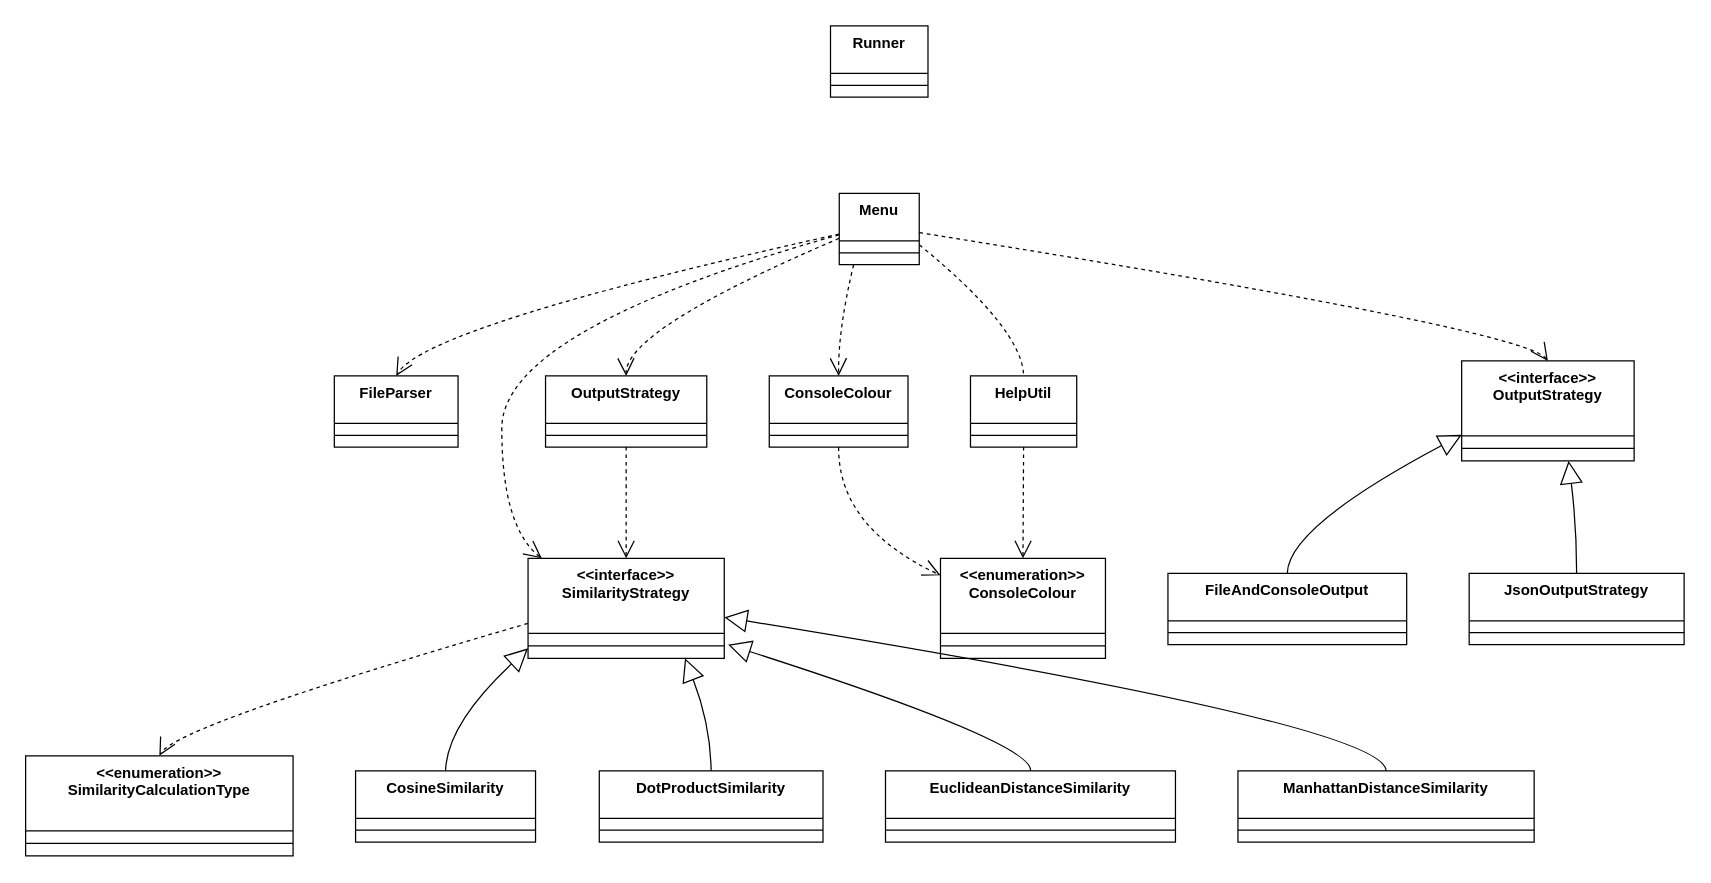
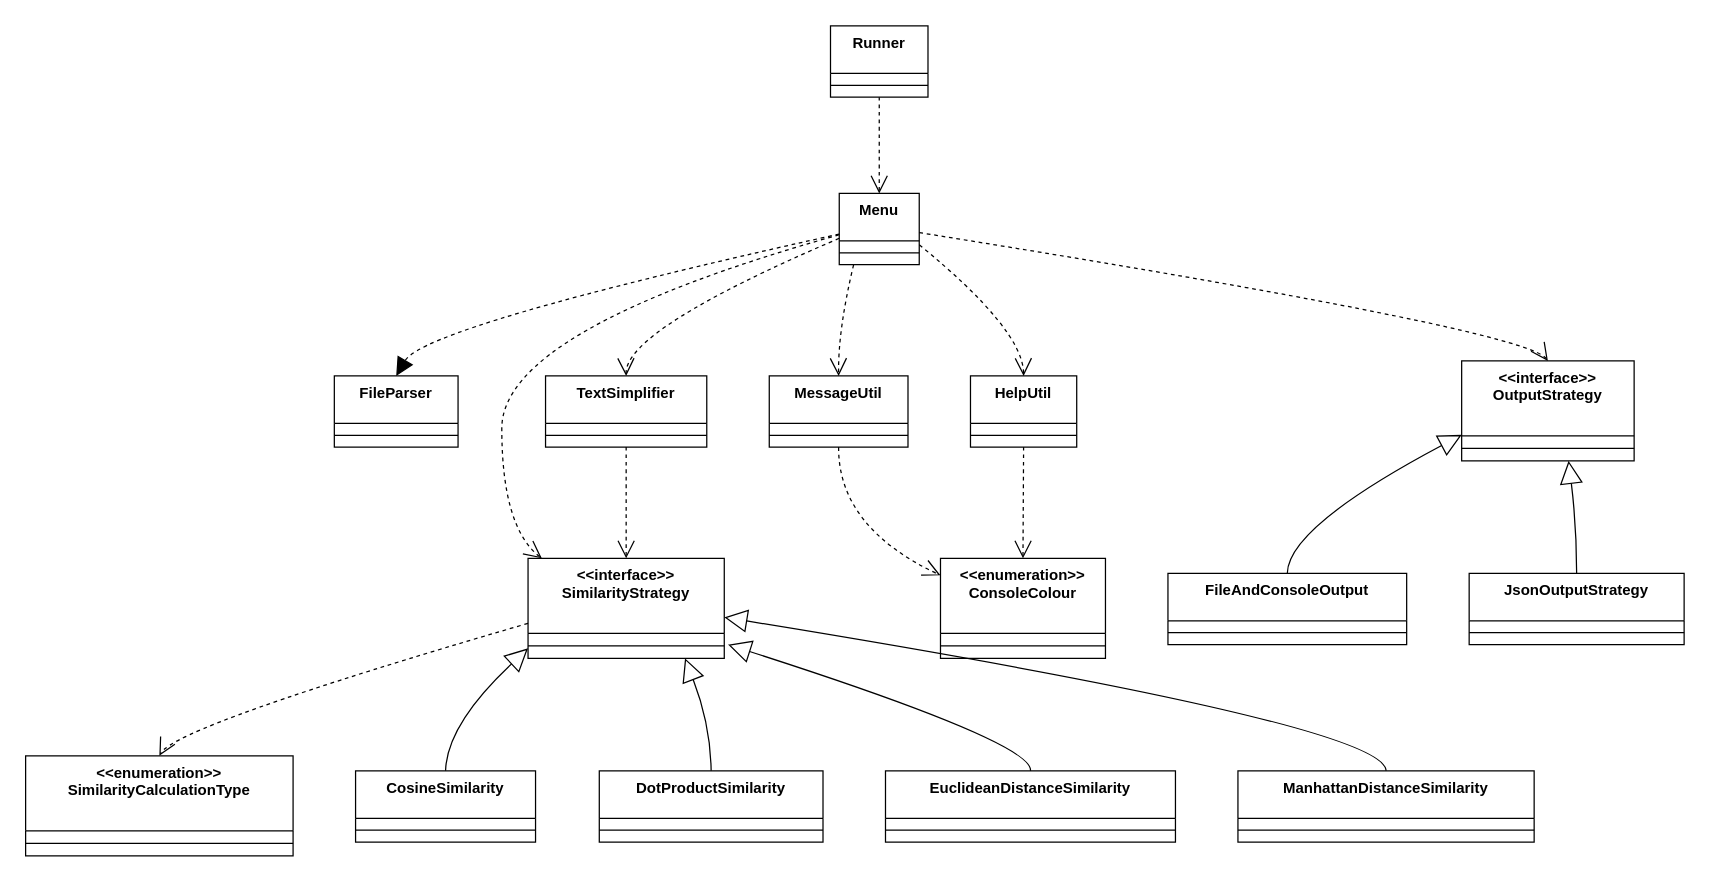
none -> (879, 145)
(538, 310) -> (542, 306)
(1015, 346) -> (1015, 345)
(626, 393) -> (626, 393)
(838, 393) -> (838, 393)
